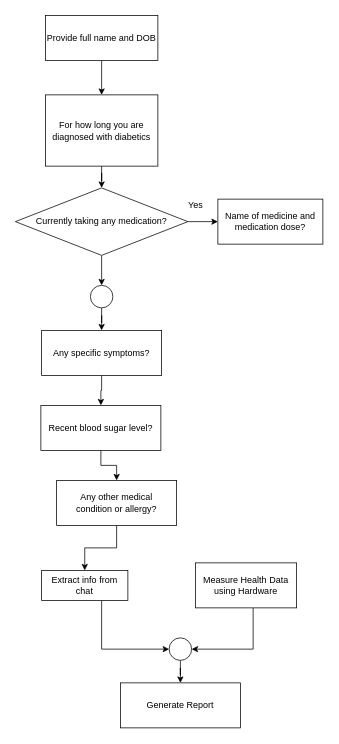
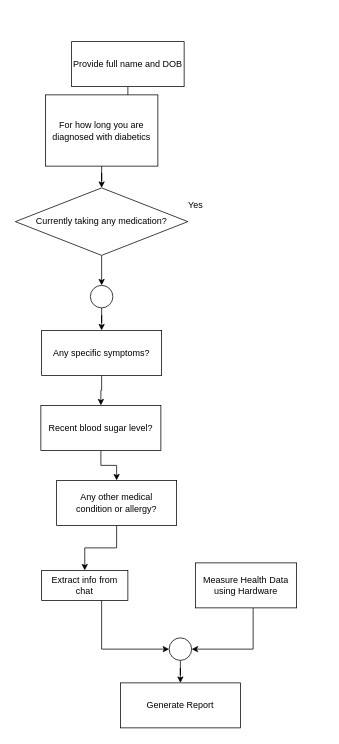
(102, 38) -> (128, 64)
(200, 222) -> none
(270, 222) -> none
